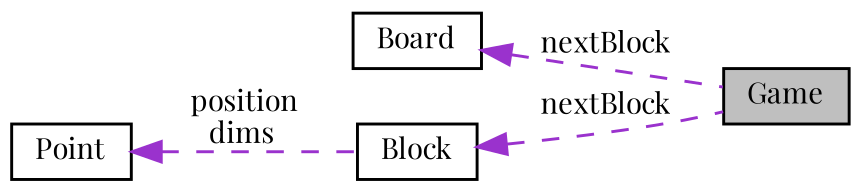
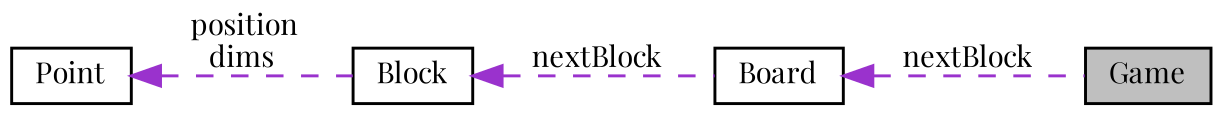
(616, 131) -> (609, 76)
